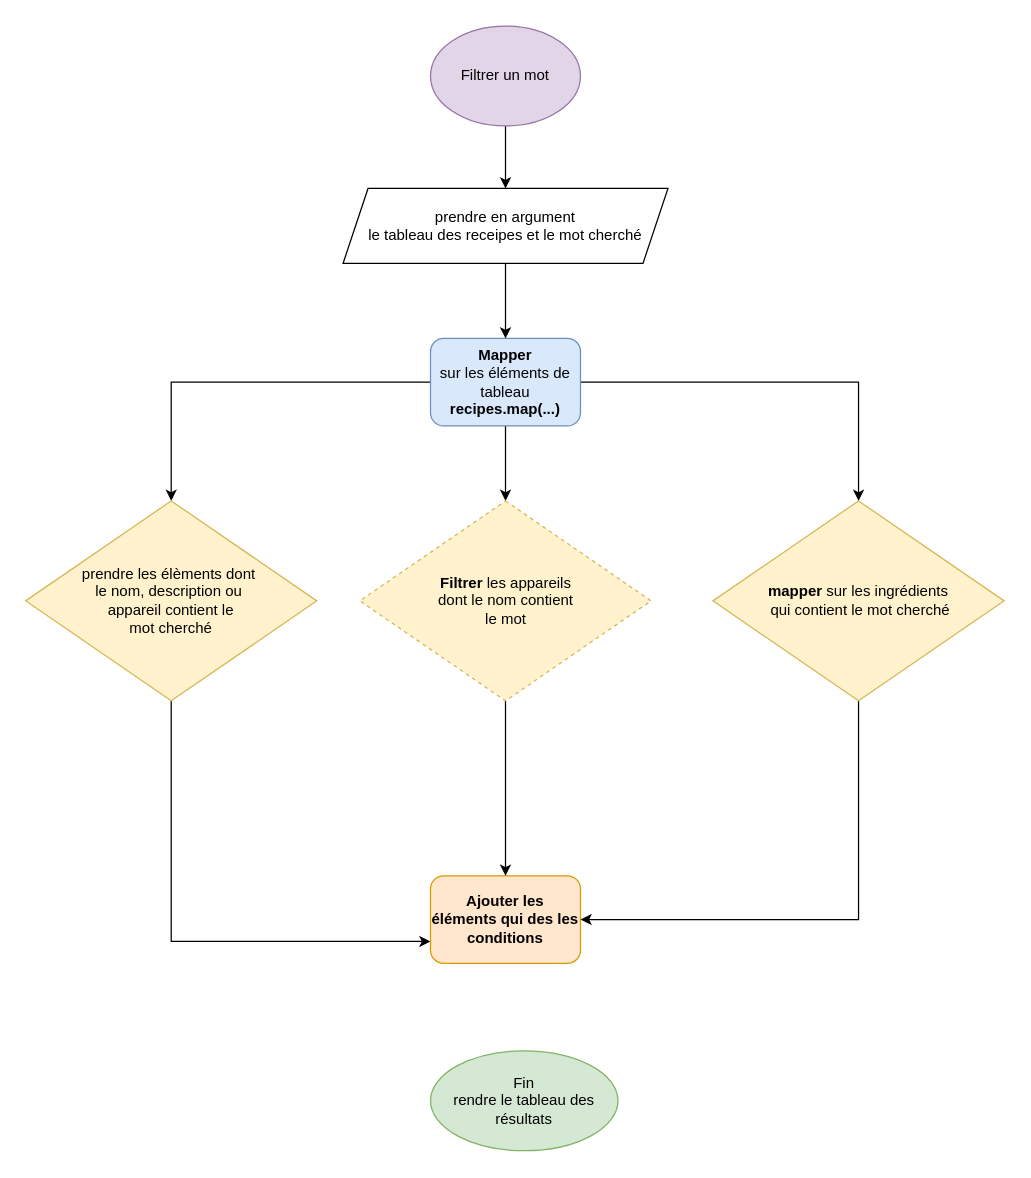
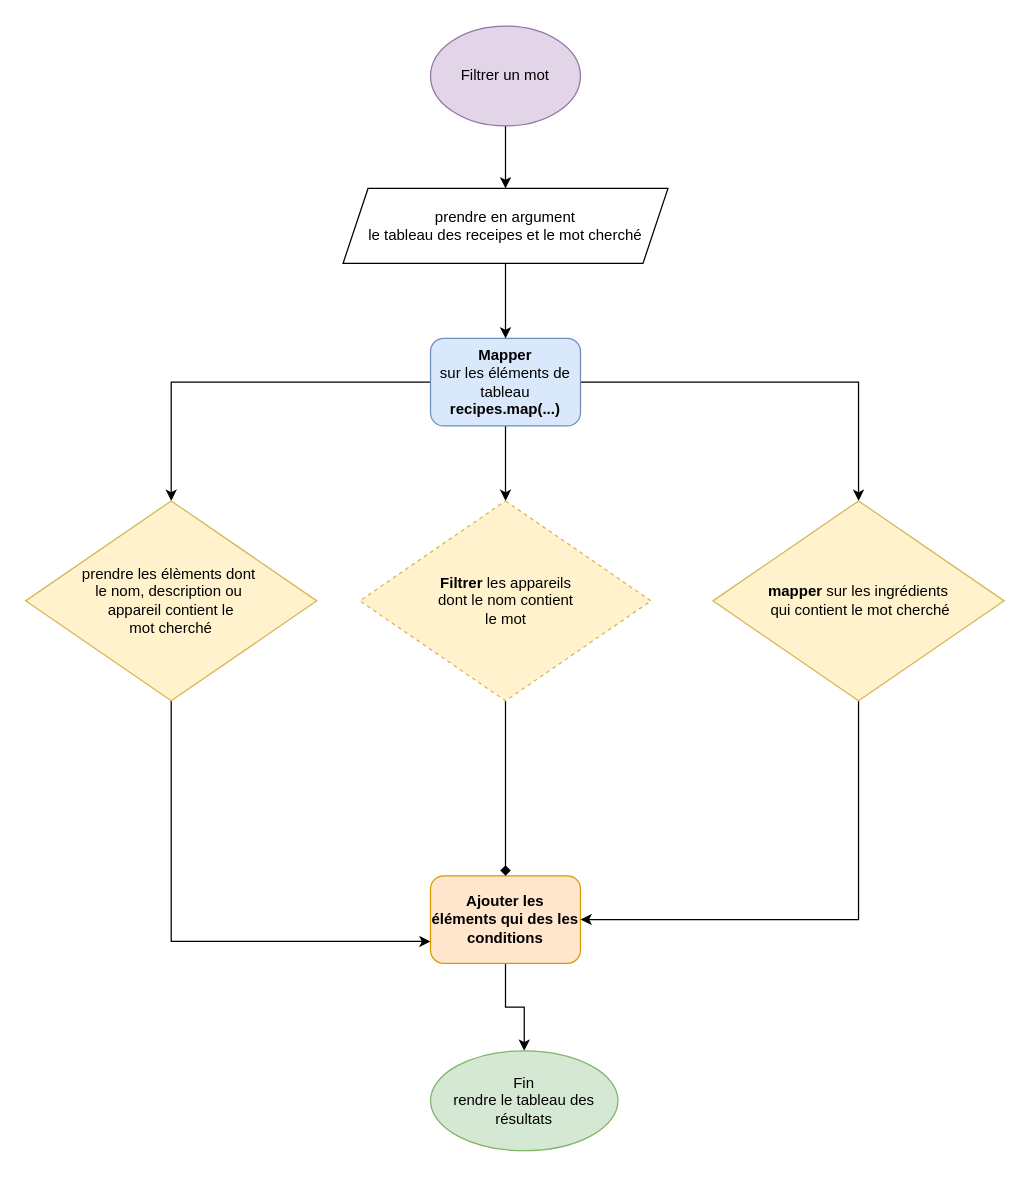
(506, 866) -> (506, 865)
none -> (511, 1007)
